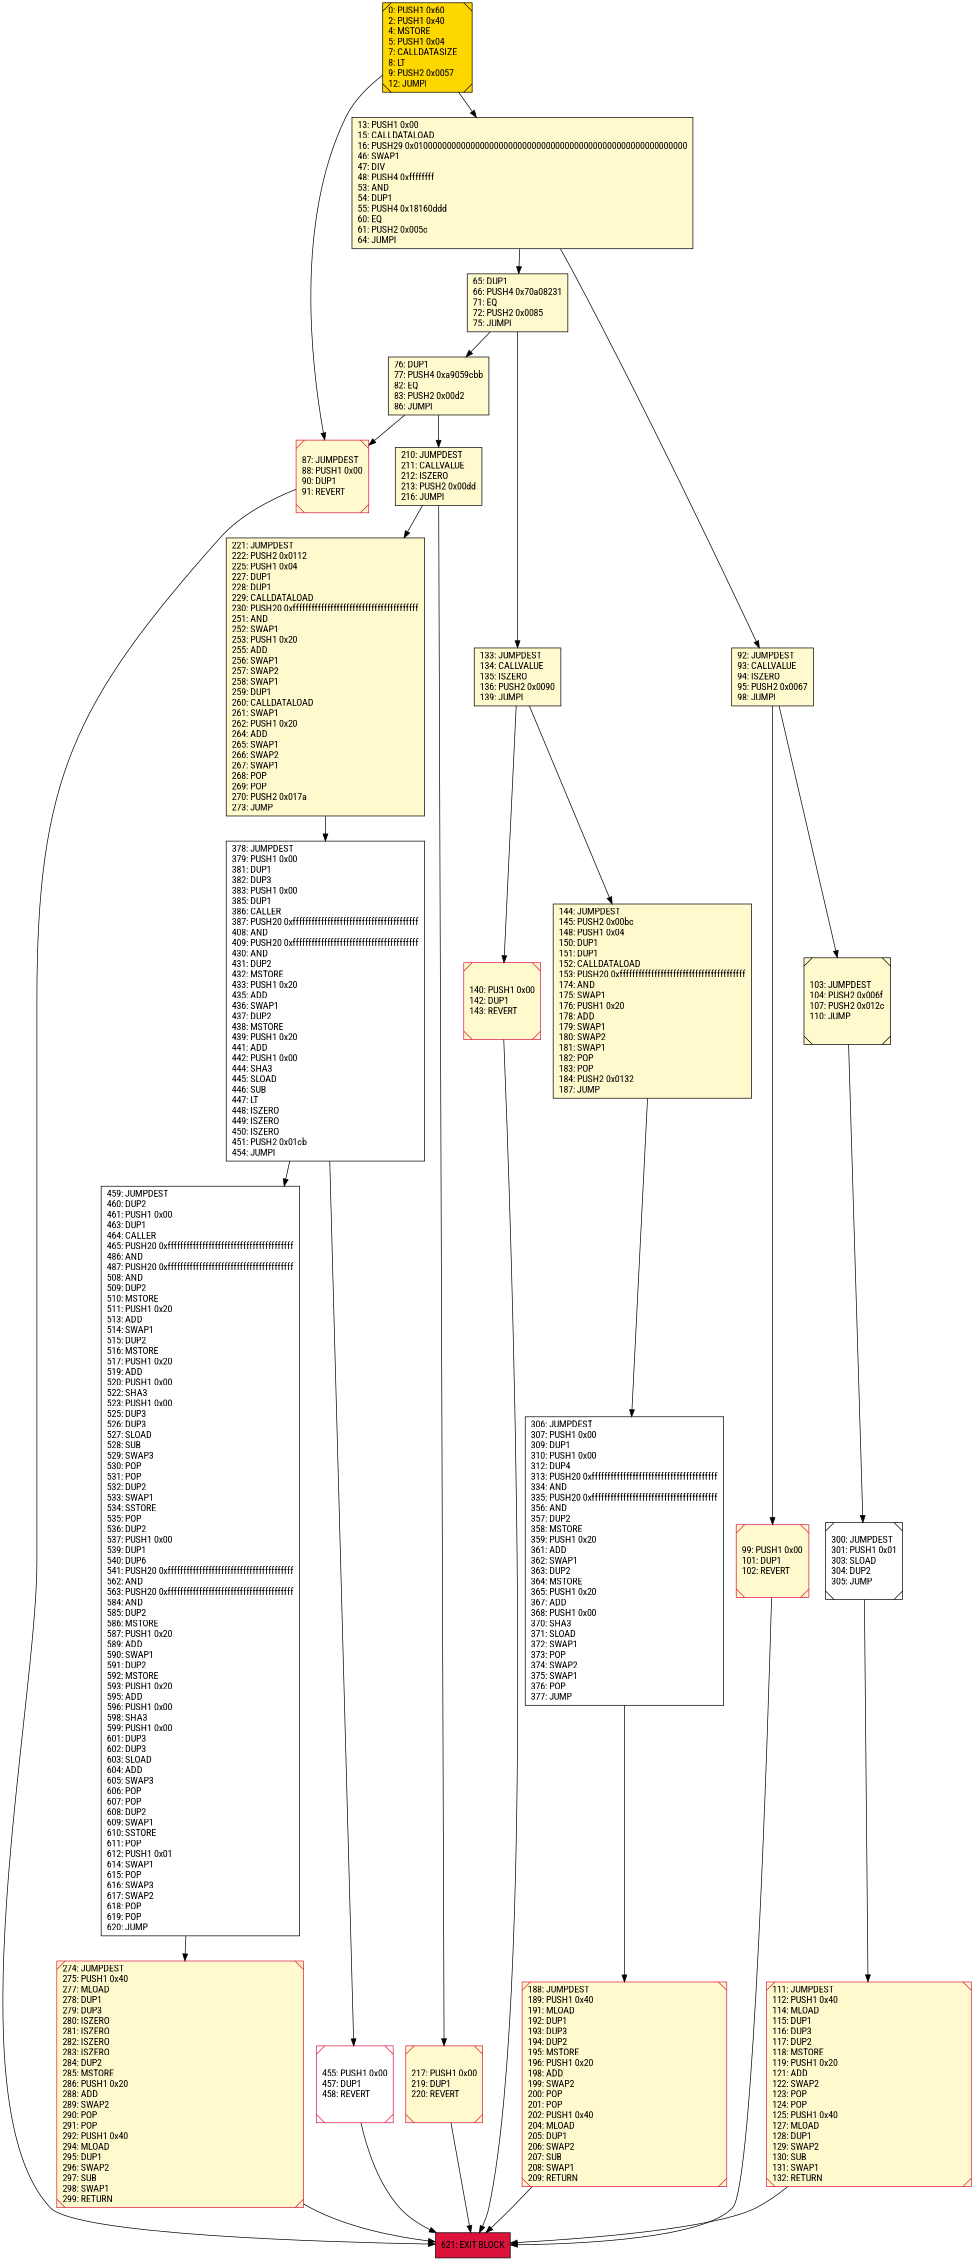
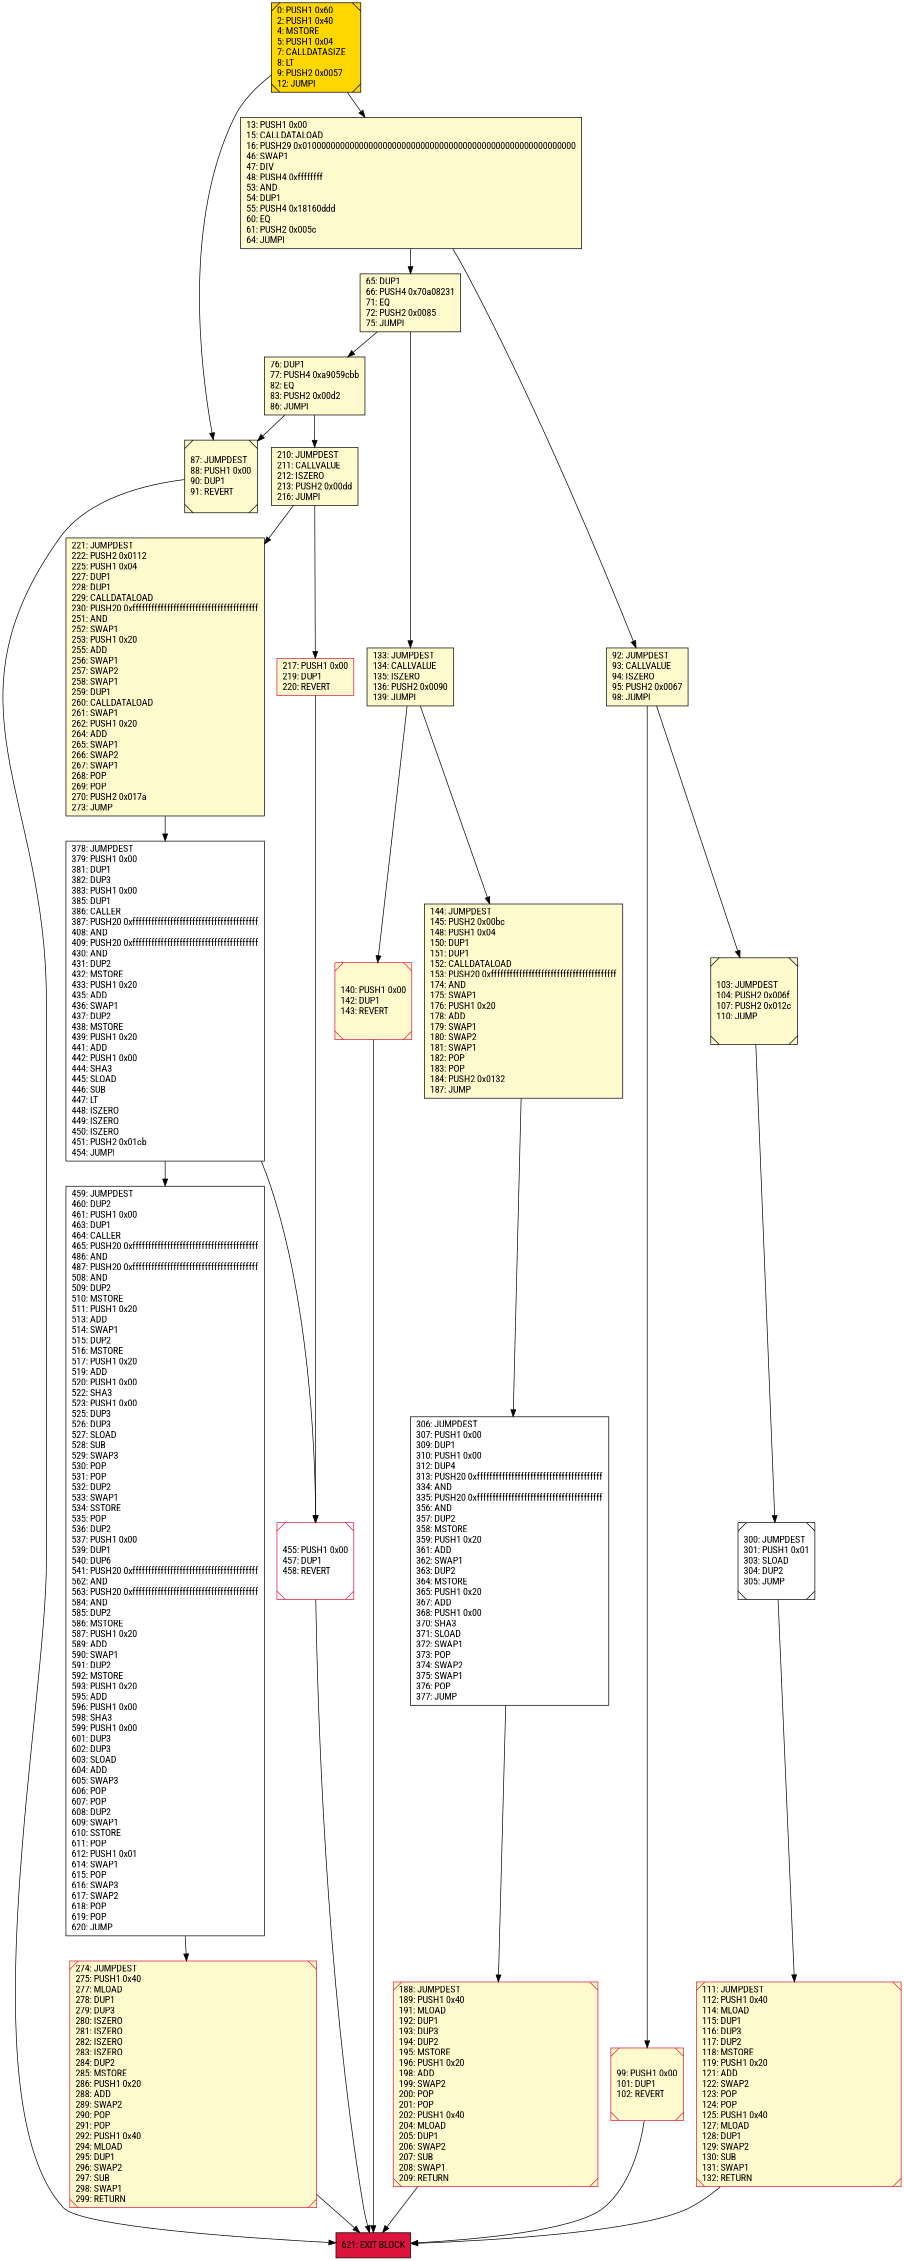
(332, 476) -> (221, 476)
(444, 2084) -> (315, 677)
(460, 2174) -> (315, 1105)
